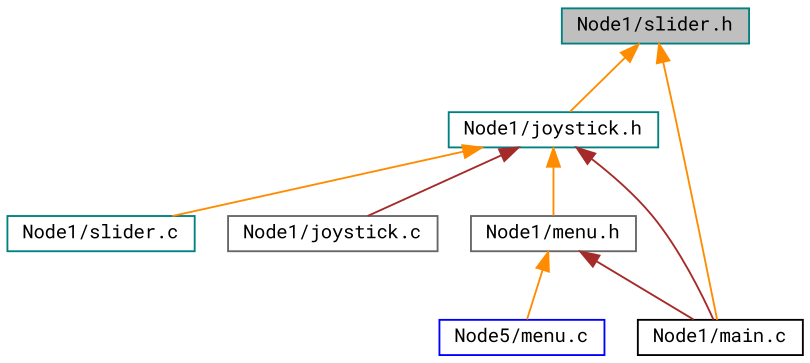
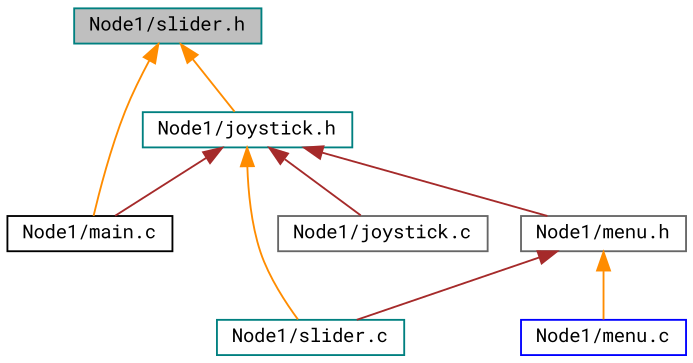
(553, 191) -> (435, 184)
(645, 290) -> (448, 289)
(522, 337) -> (604, 337)
